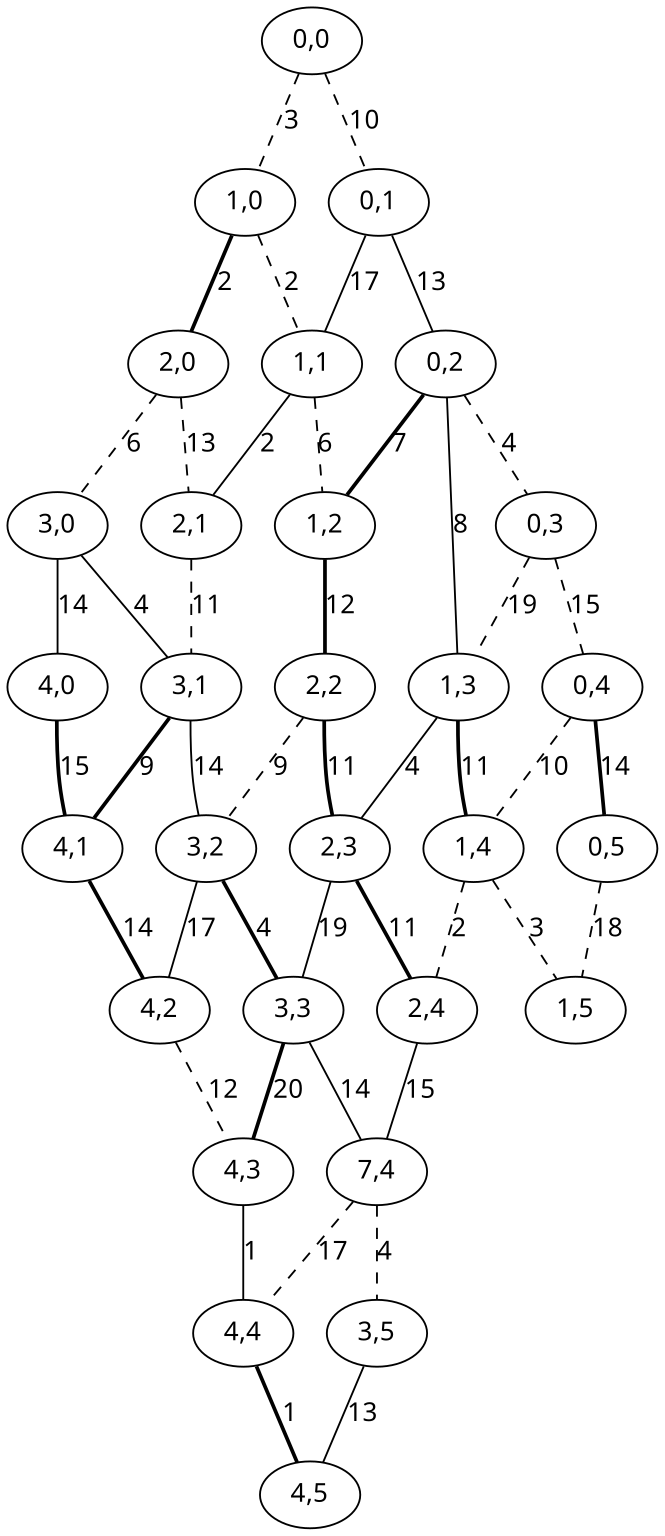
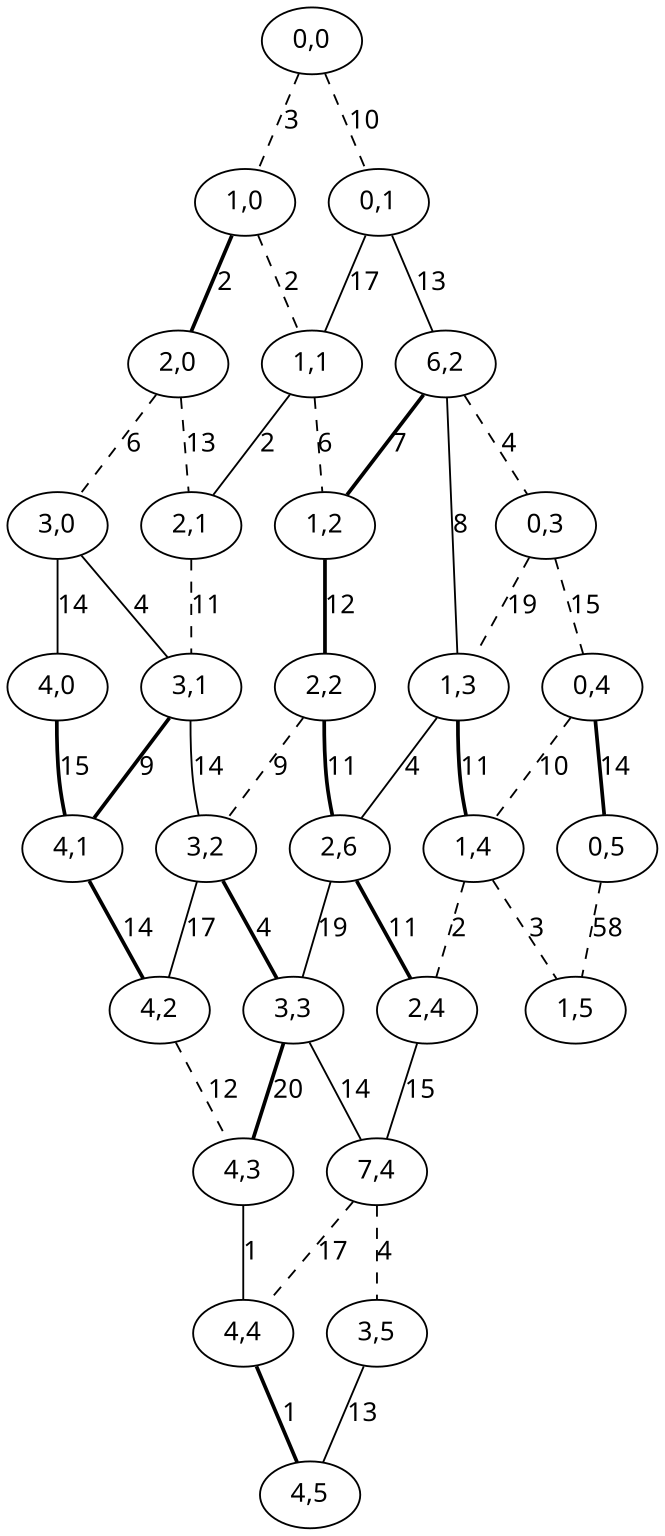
(446, 364) -> (446, 364)
(340, 849) -> (340, 849)
(608, 929) -> (608, 929)
